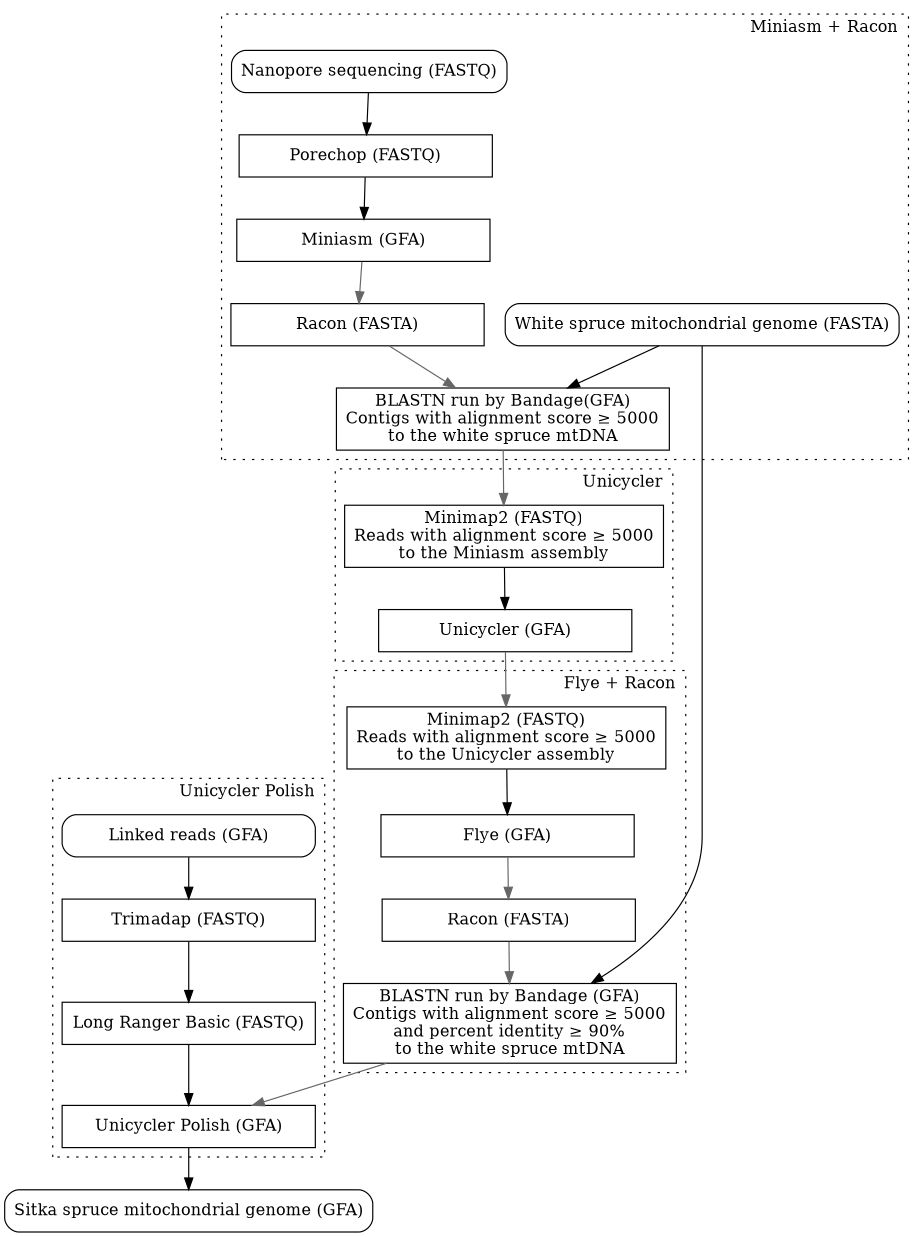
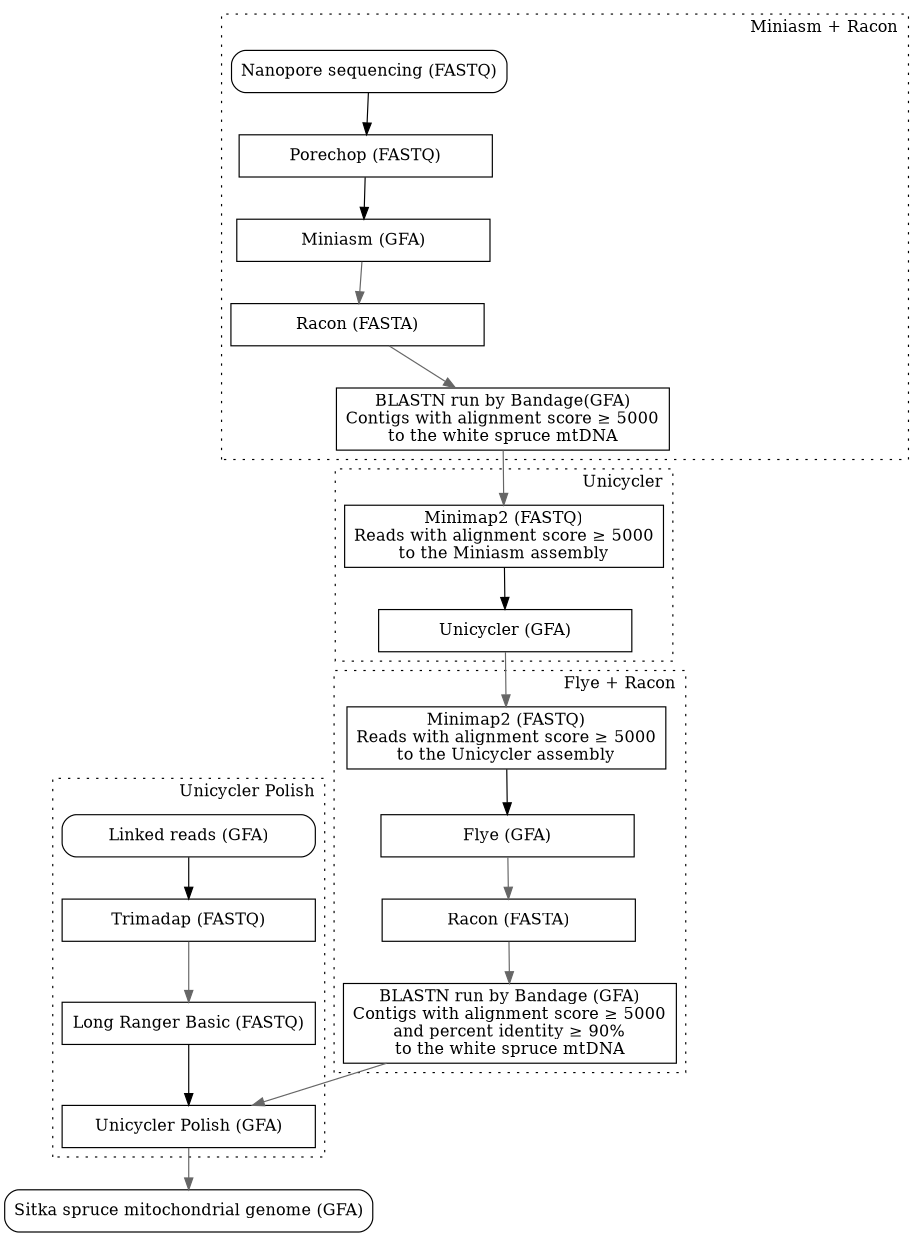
(702, 325) -> none
(189, 966) -> (189, 966)
(189, 1164) -> (189, 1164)
